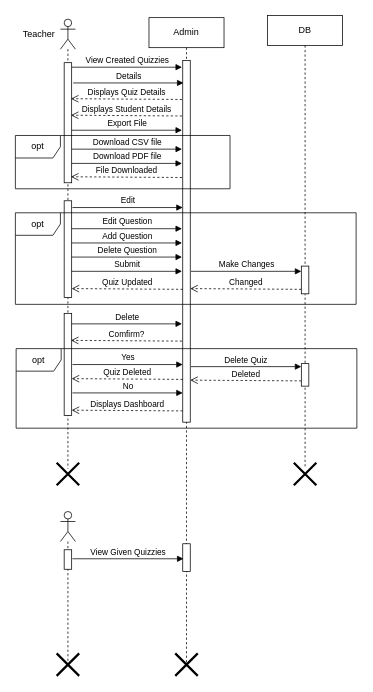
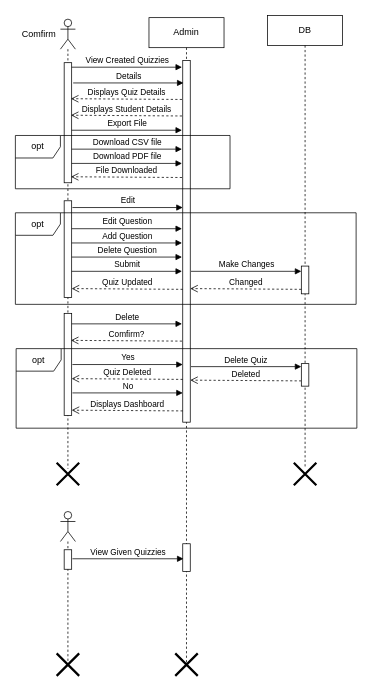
(39, 34) -> (39, 34)
